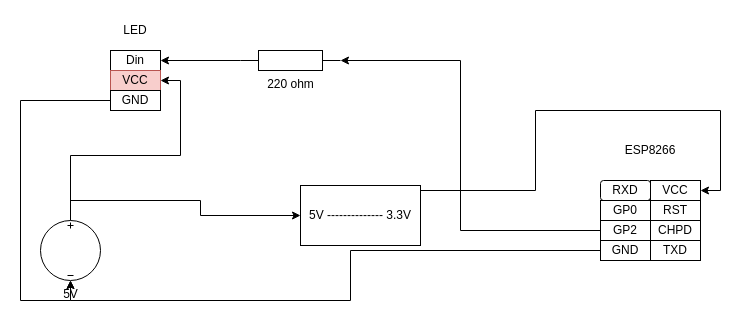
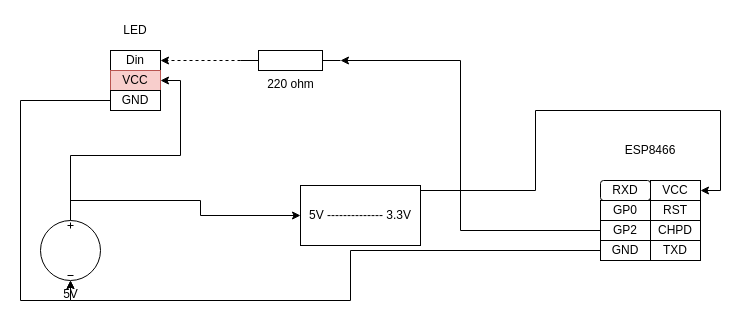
(203, 61) -> (203, 61)
(651, 151) -> (651, 151)
